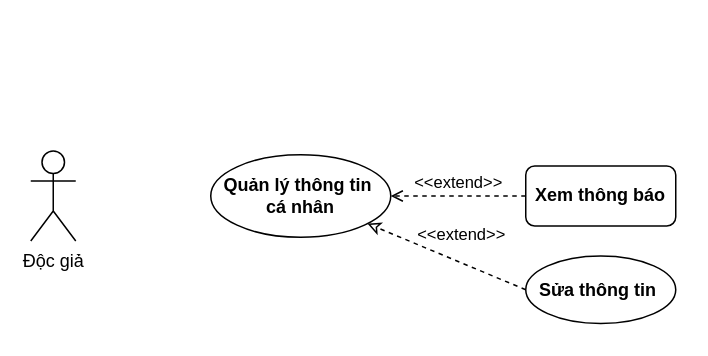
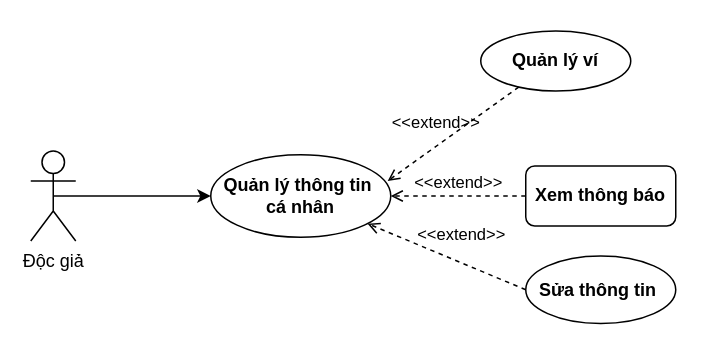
none -> (556, 61)
none -> (455, 133)
none -> (129, 196)
(378, 228) -> (375, 227)
